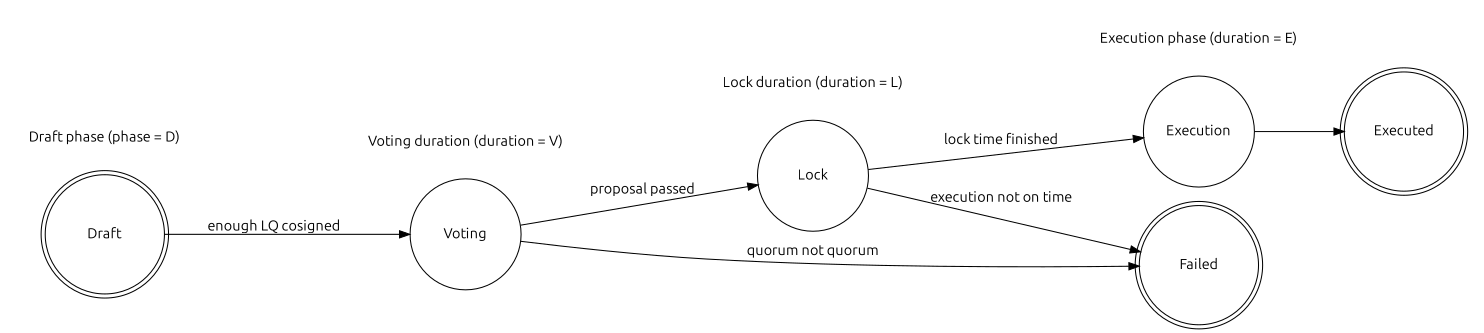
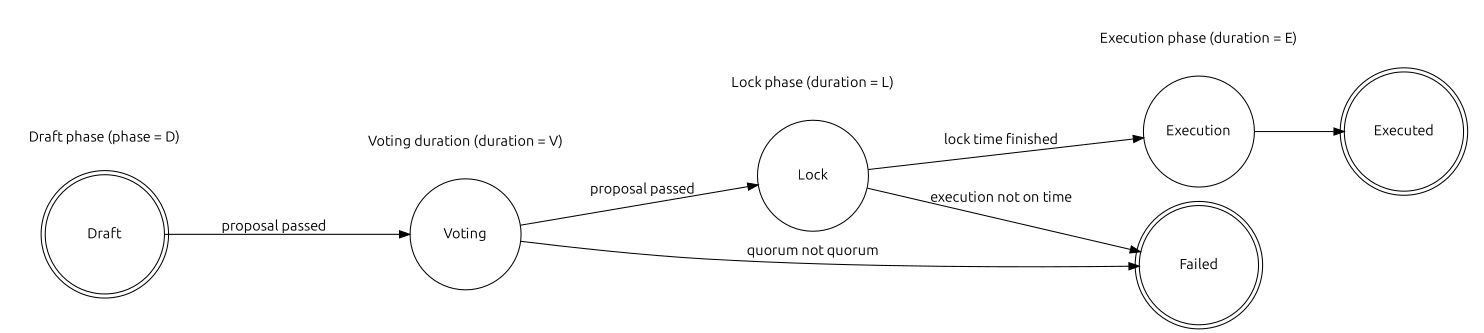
(813, 83) -> (813, 83)
(274, 227) -> (274, 227)
